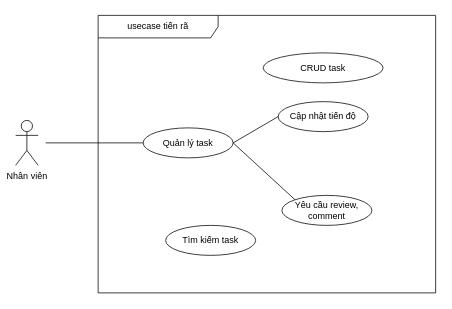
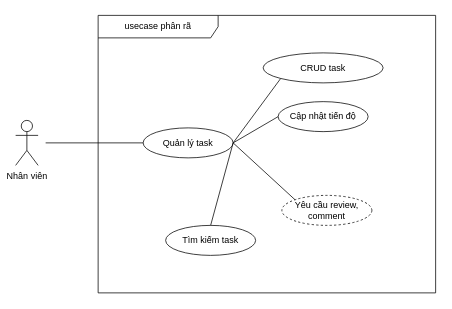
(158, 27) -> (158, 27)
none -> (258, 108)
none -> (221, 185)
(327, 210) -> (327, 210)
